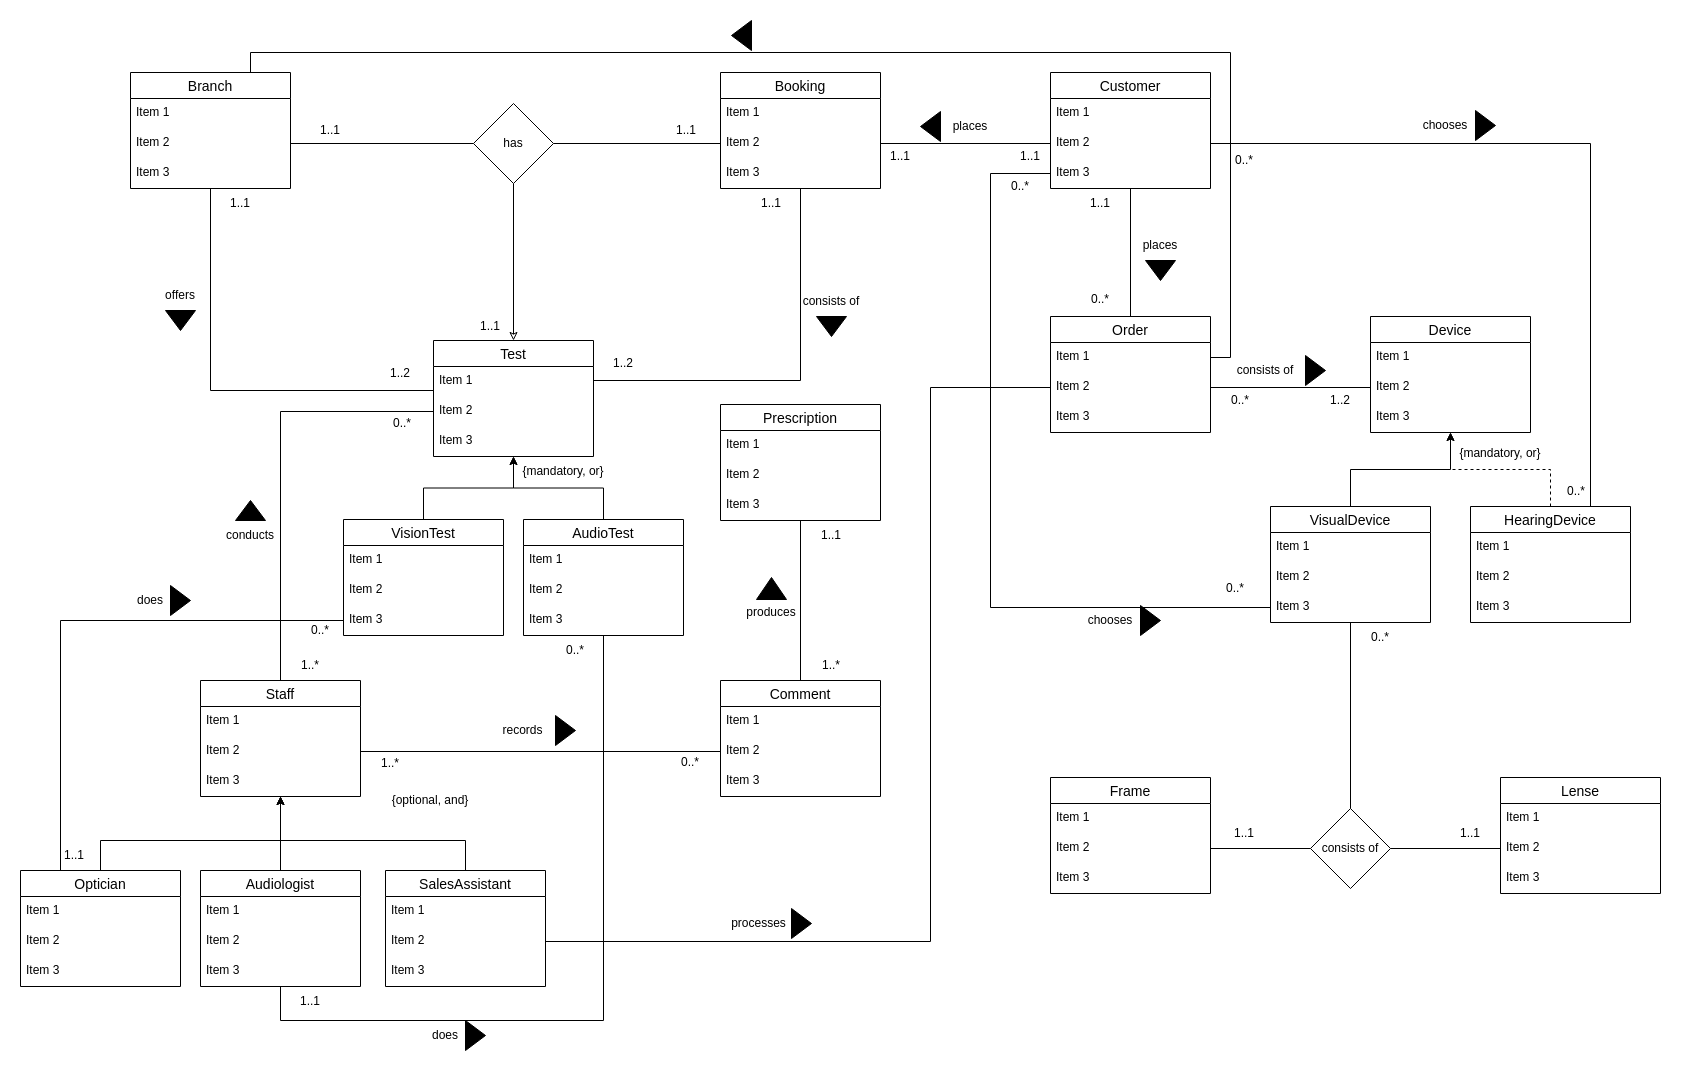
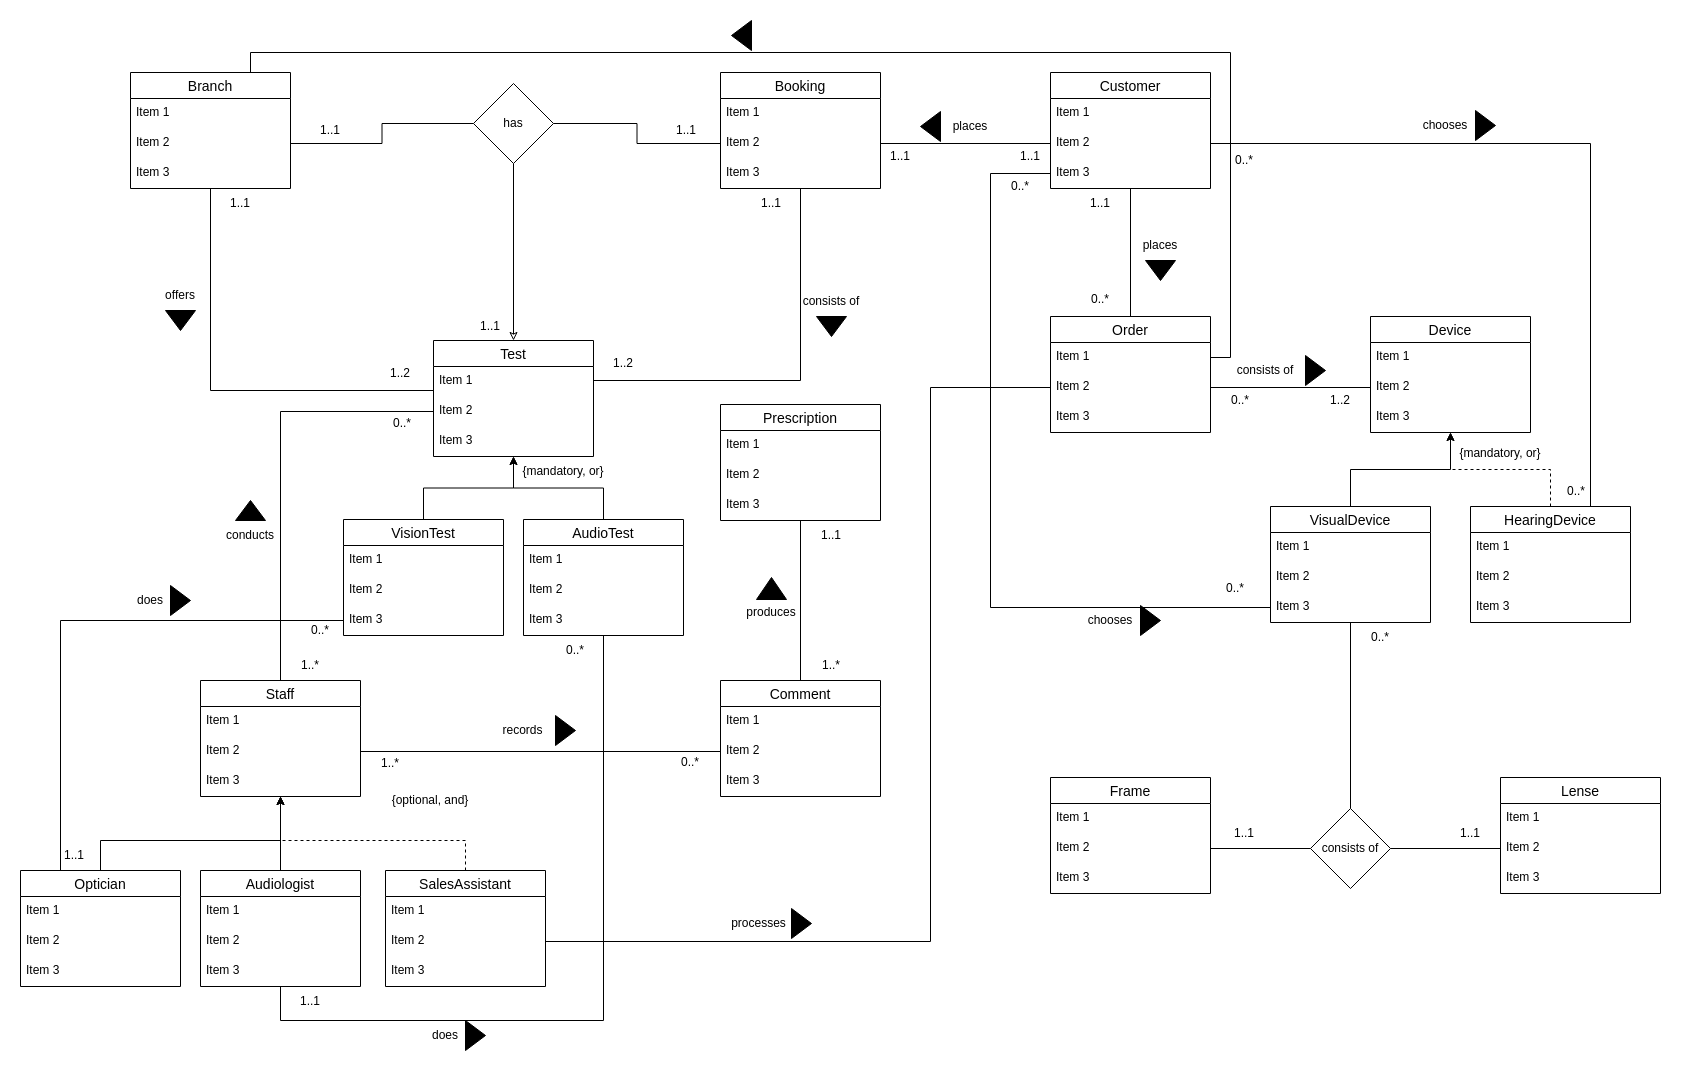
(514, 144) -> (514, 124)
(388, 841) -> (388, 841)
